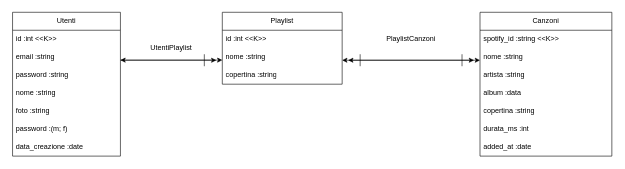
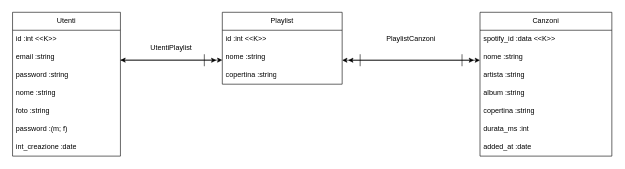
(527, 39) -> (524, 39)
(503, 93) -> (506, 93)
(53, 147) -> (50, 147)
